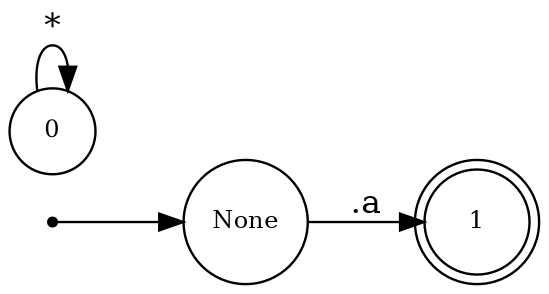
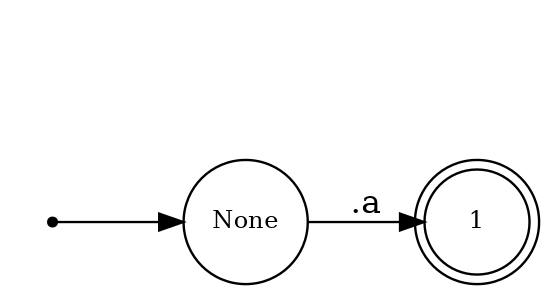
(53, 131) -> none
